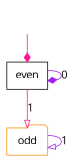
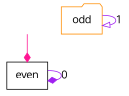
(27, 105) -> none
